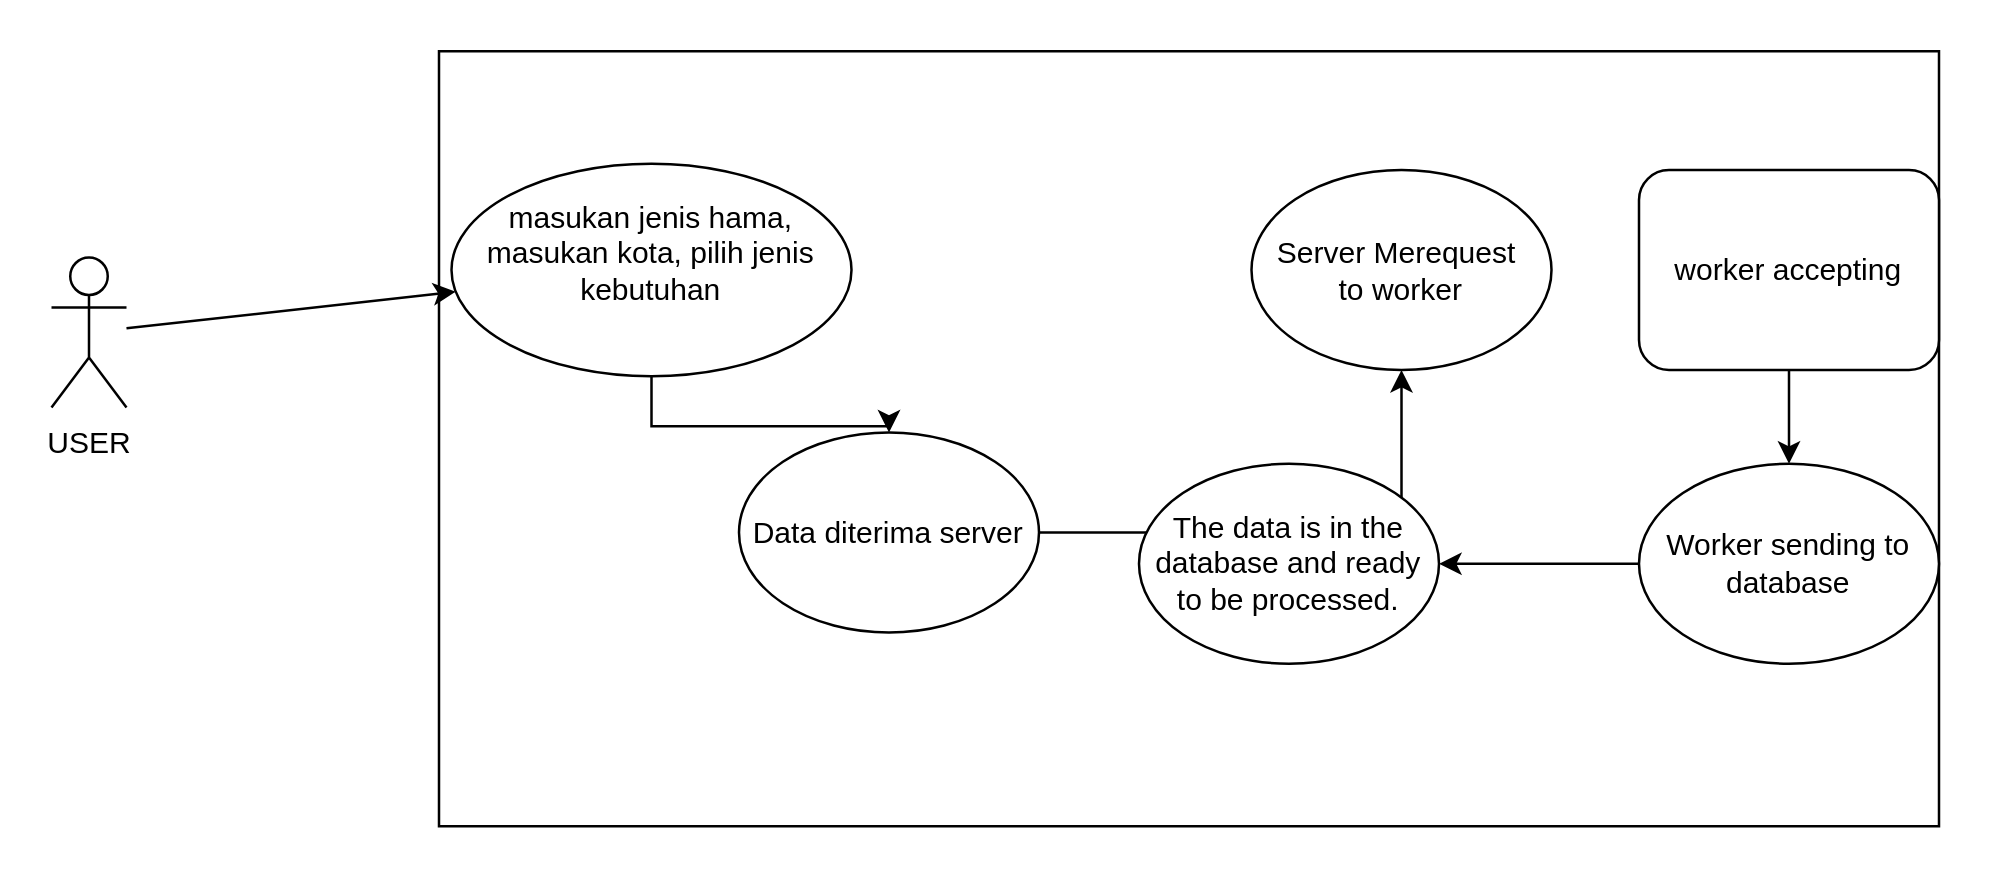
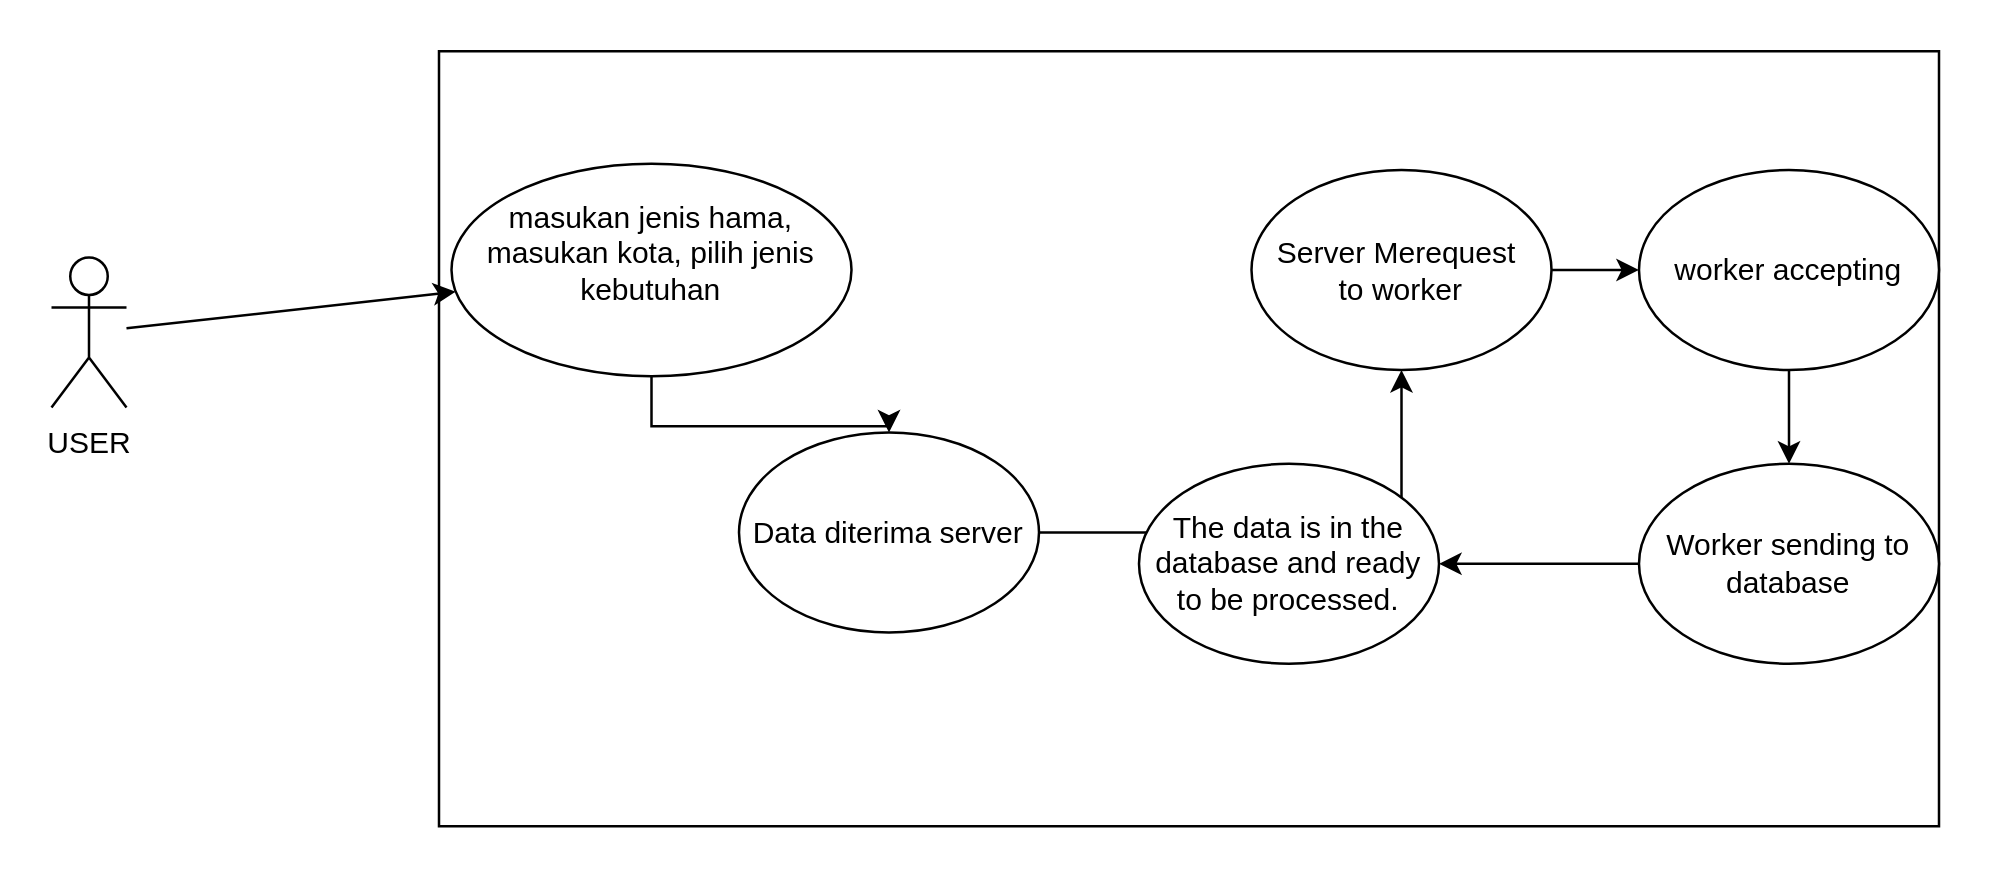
none -> (1587, 270)
(1789, 270) -> (1789, 270)
